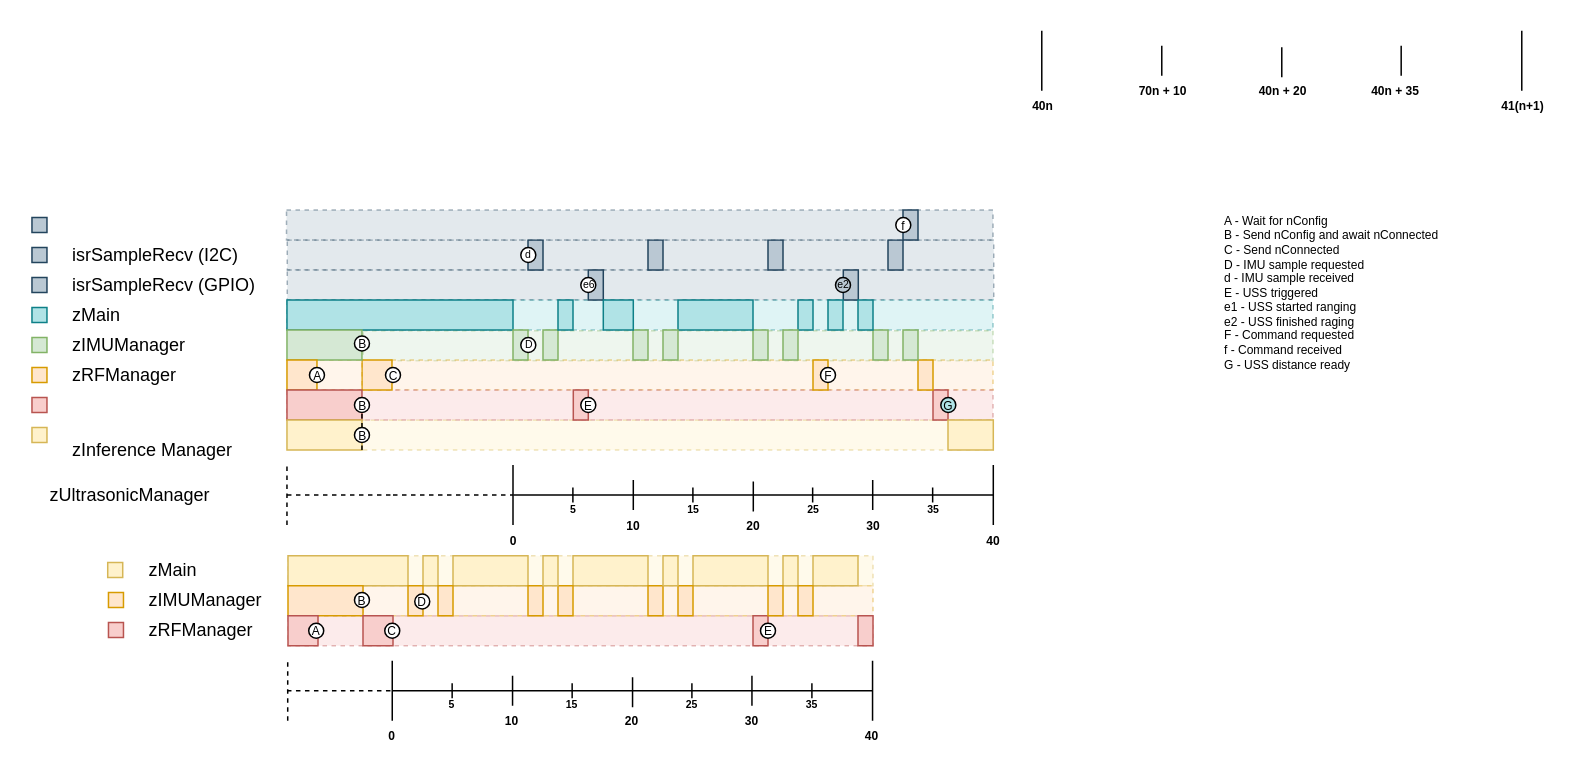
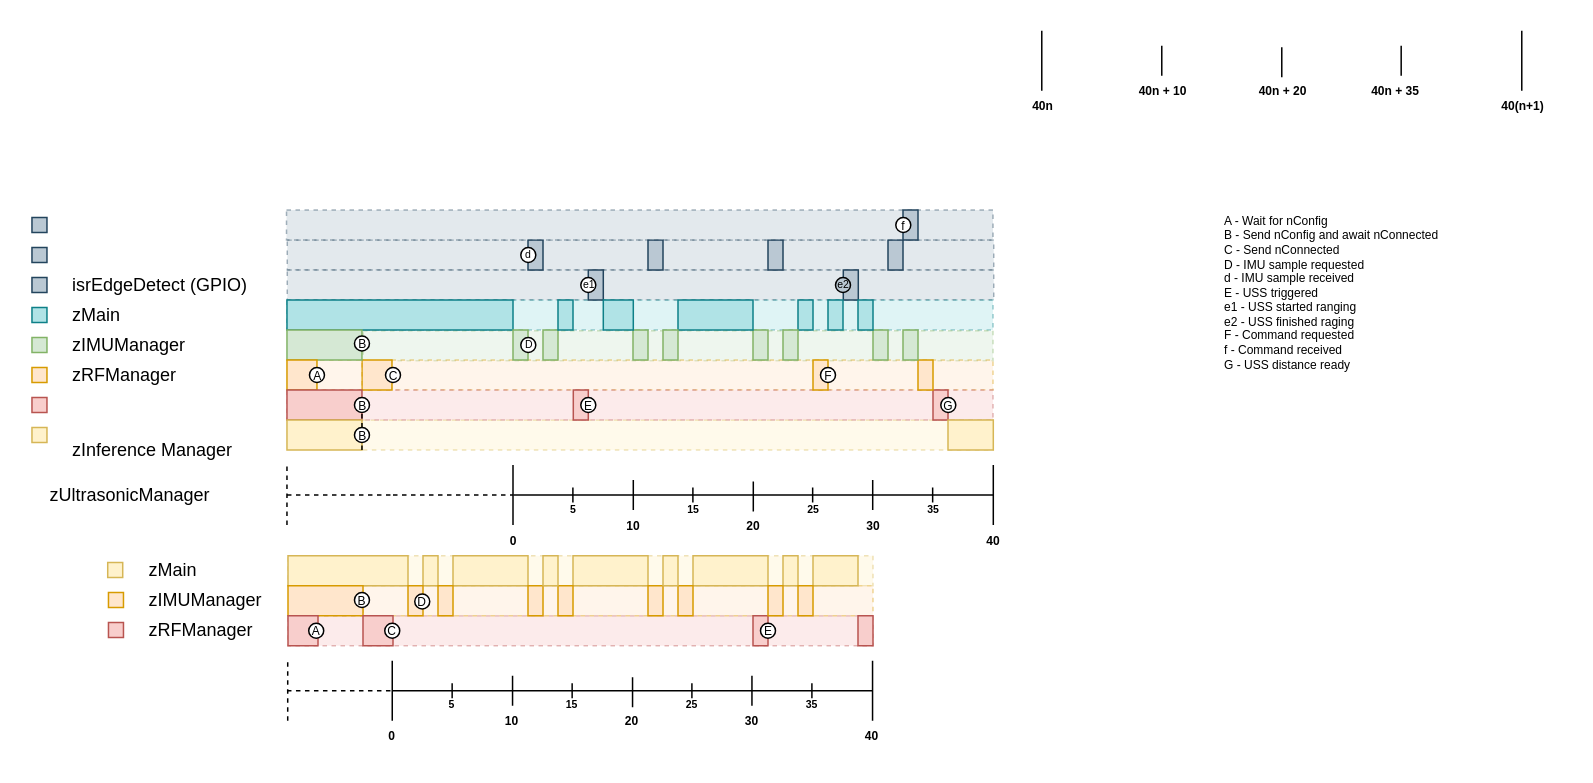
(1163, 91) -> (1163, 91)
(1523, 106) -> (1523, 106)
(163, 255) -> none
(167, 286) -> (169, 286)
(590, 286) -> (590, 286)
(948, 405) -> (948, 405)
